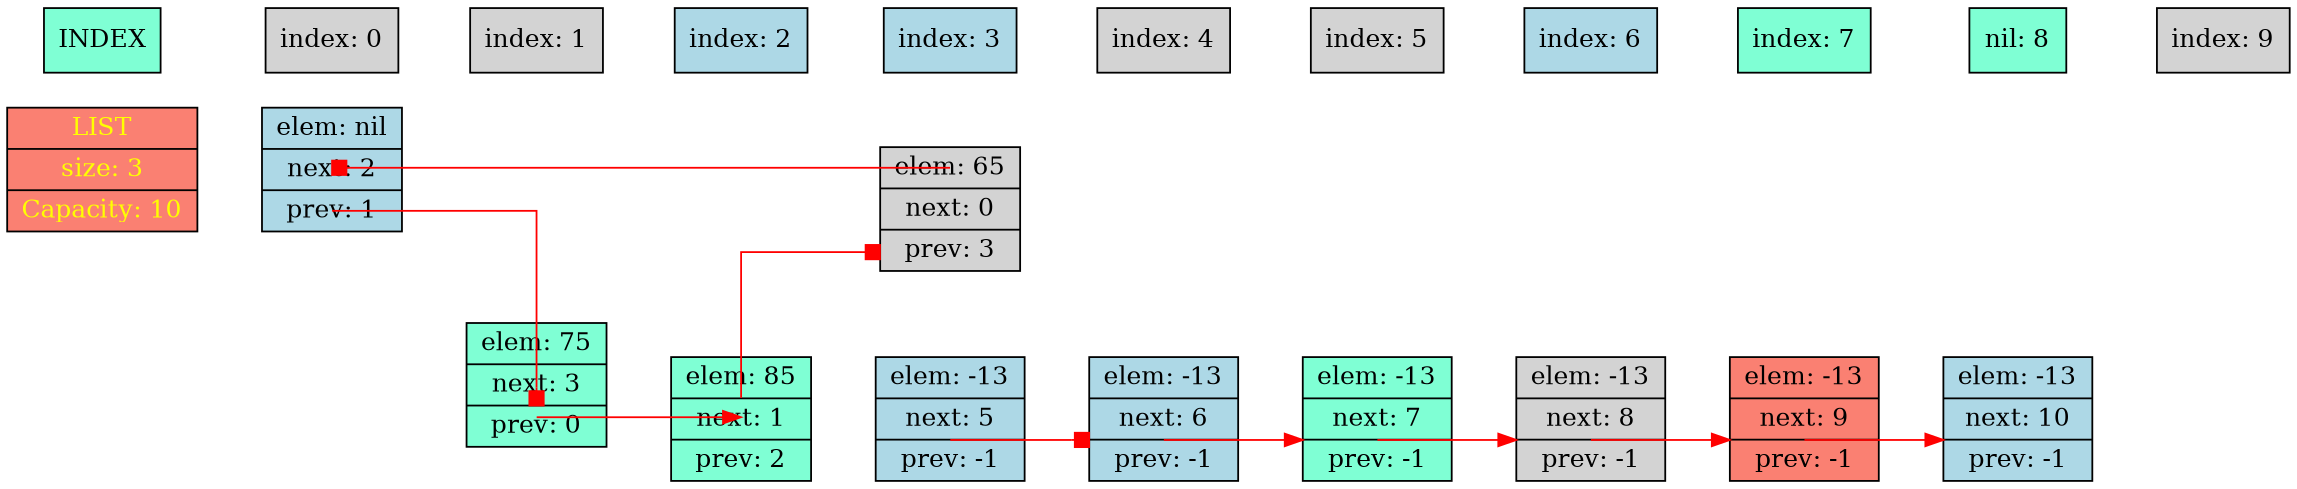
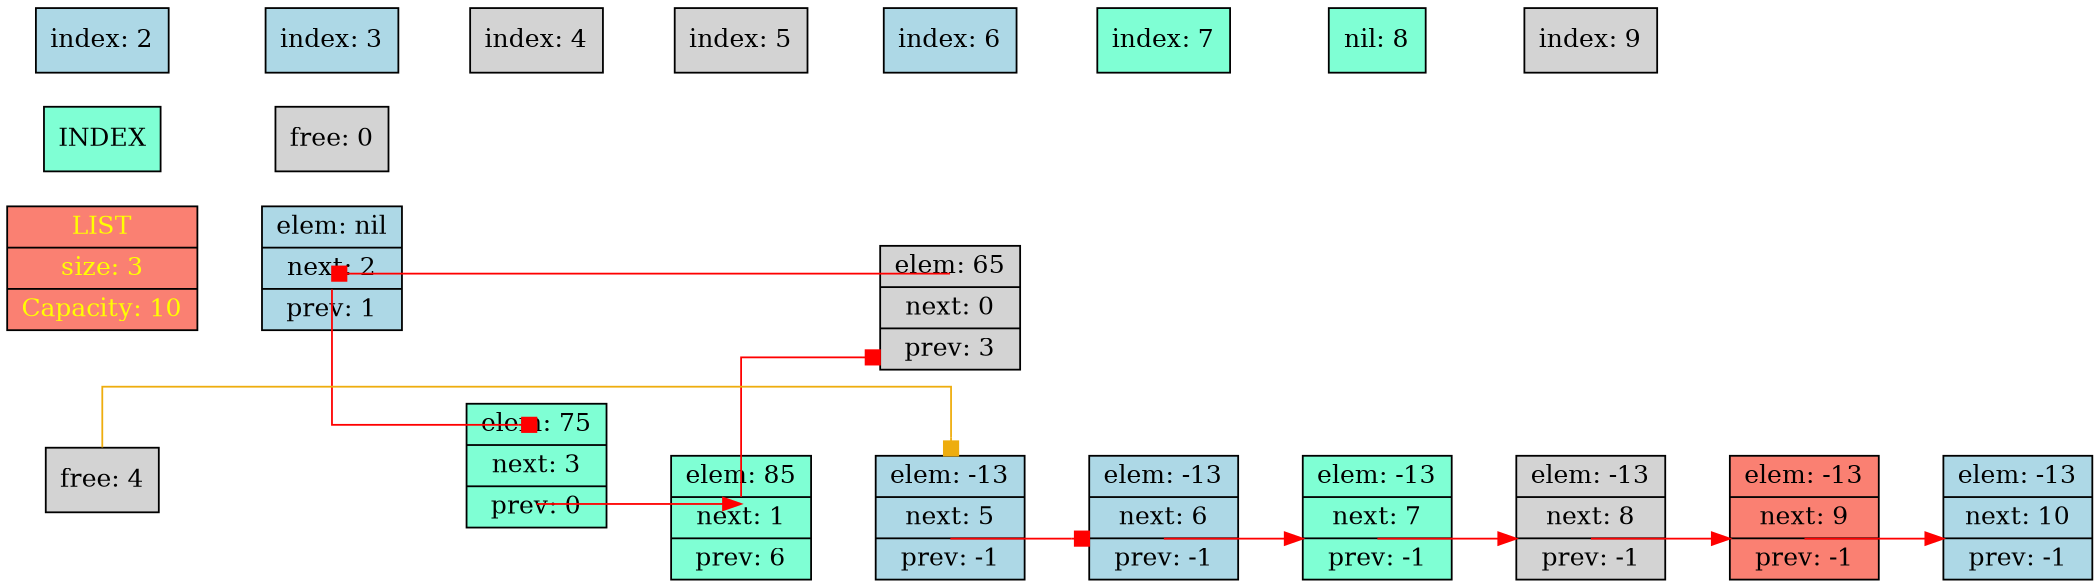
(332, 40) -> (332, 139)
(537, 40) -> none
(741, 459) -> (741, 558)
none -> (102, 480)
